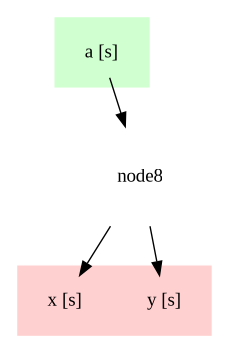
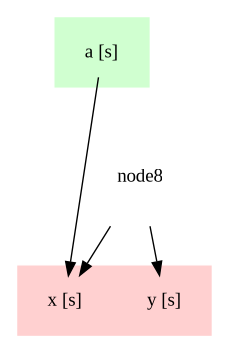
(116, 97) -> (84, 170)
